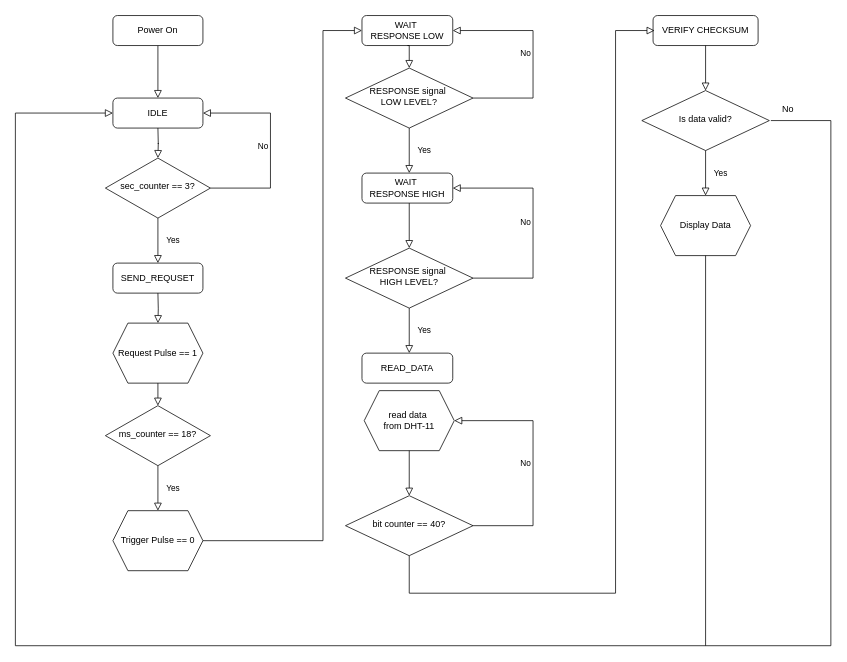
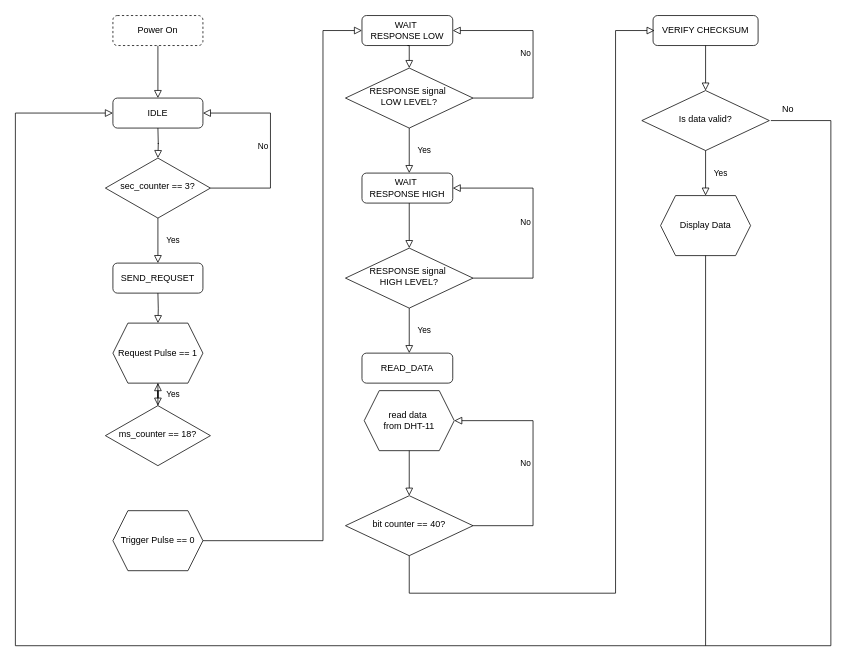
(158, 30) -> (158, 30)
(158, 484) -> (158, 401)
